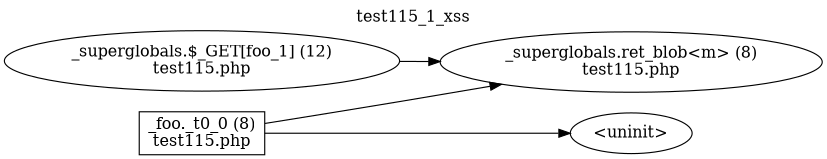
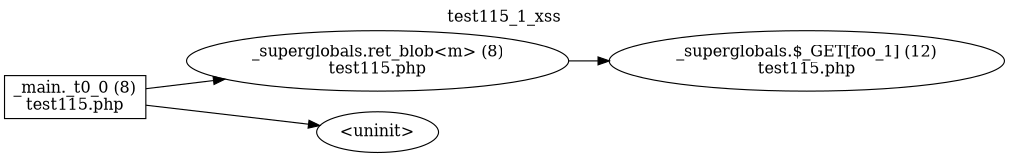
(414, 61) -> (583, 61)
(202, 133) -> (75, 97)
